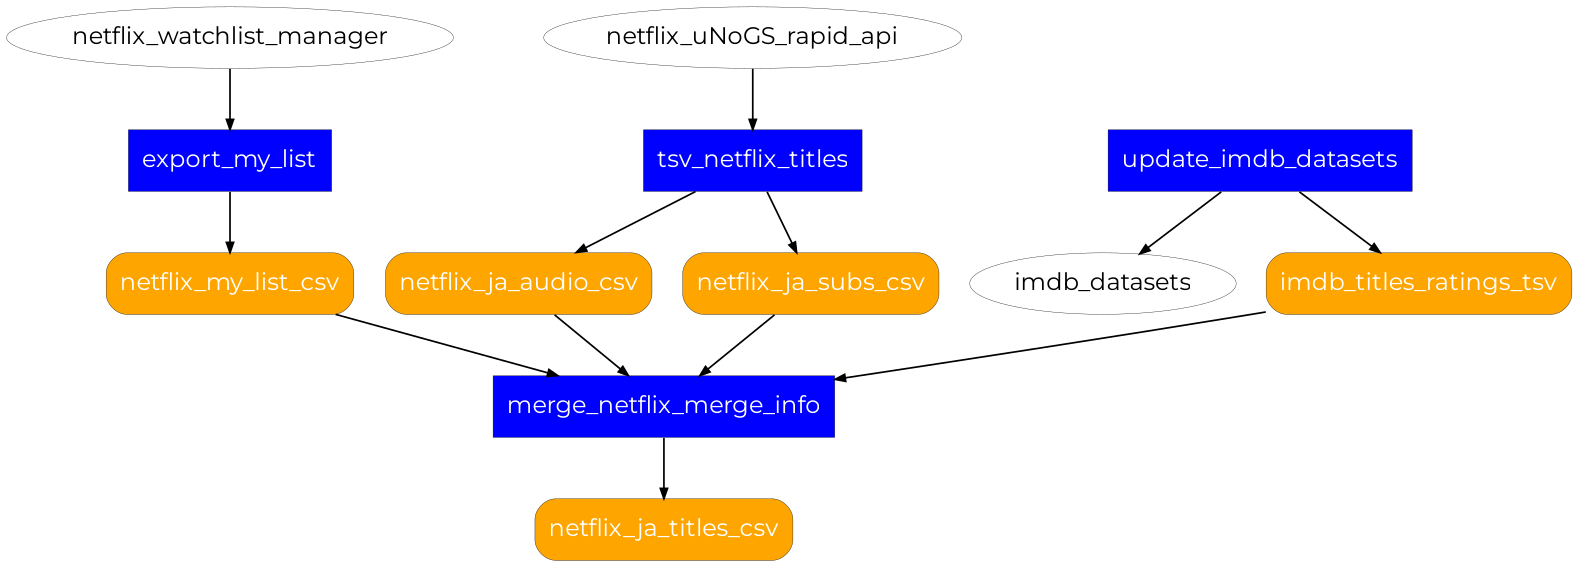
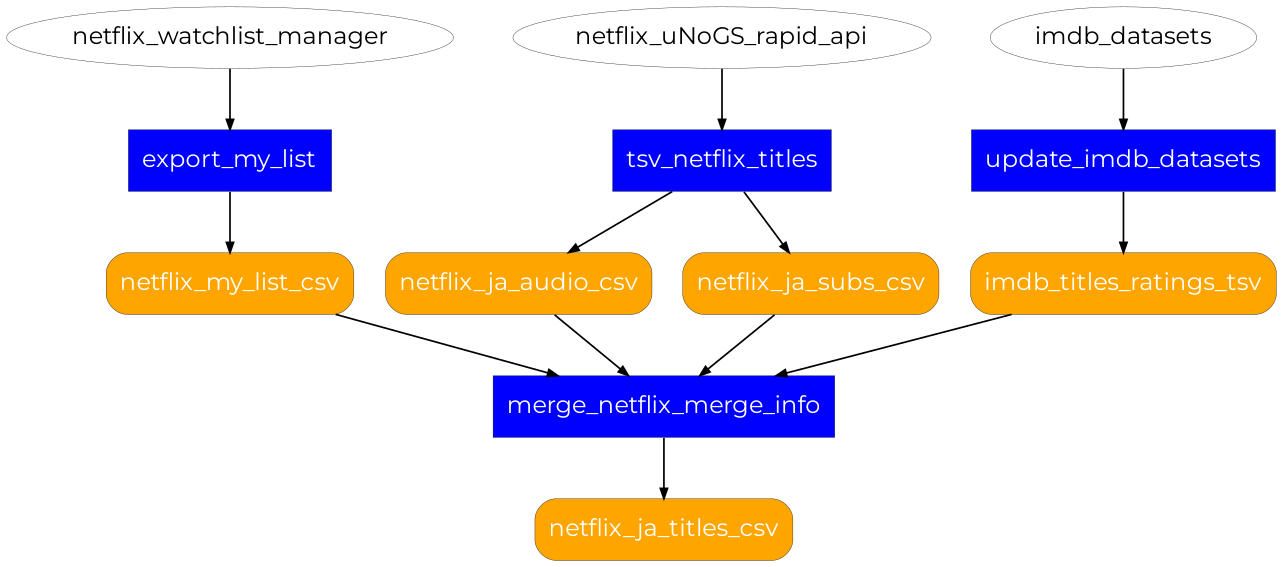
(1185, 220) -> (1123, 94)
